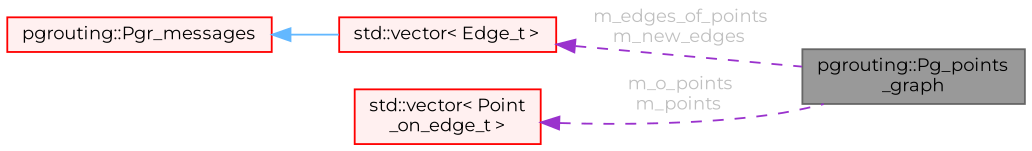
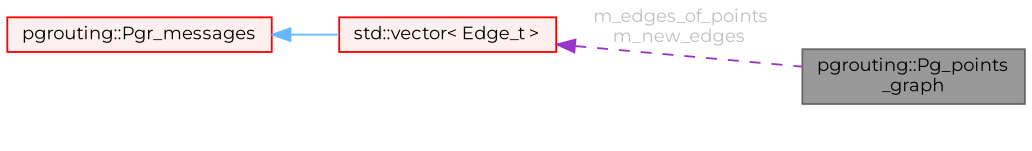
(448, 117) -> none
